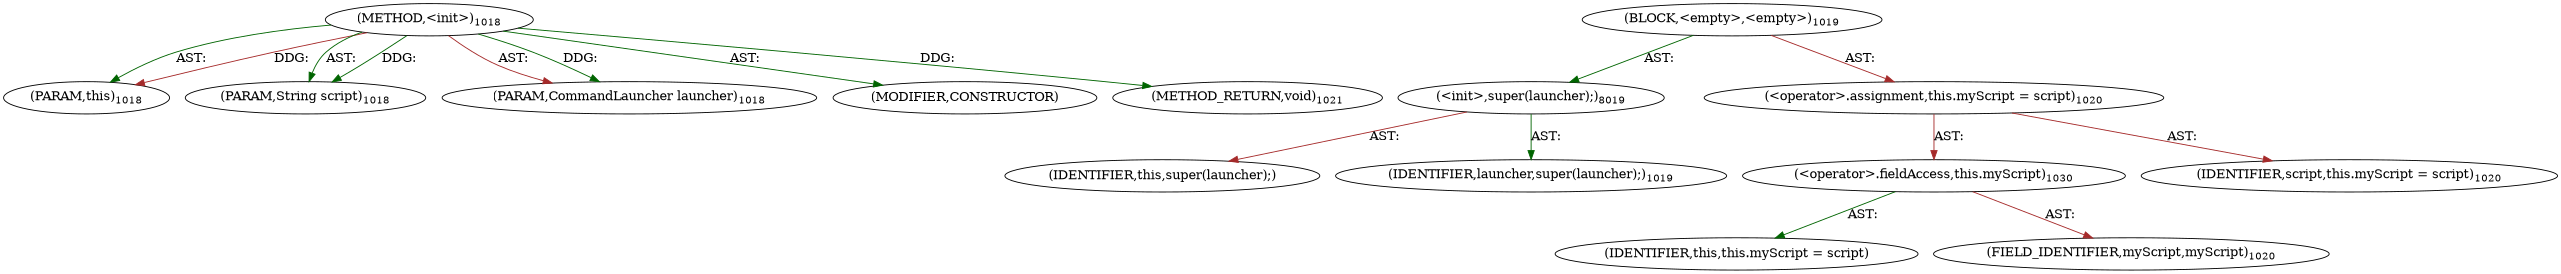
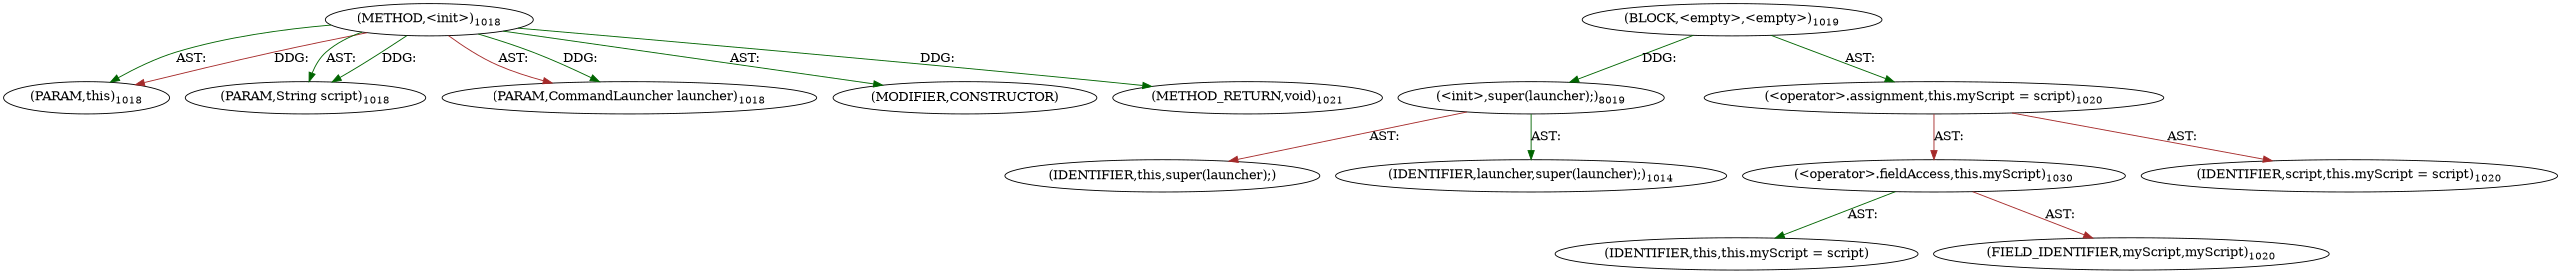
(1828, 57) -> (1828, 57)
(1661, 59) -> (1661, 59)
(1660, 175) -> (1660, 175)
